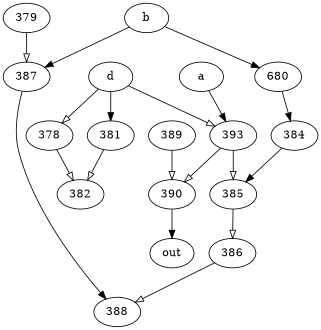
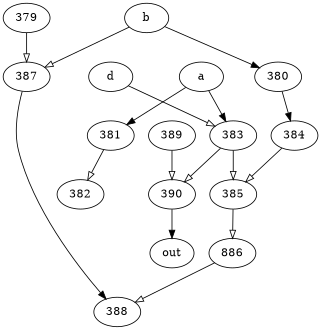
(91, 45) -> (91, 45)
(278, 77) -> (278, 77)
(111, 102) -> (157, 105)
(49, 136) -> none
(233, 136) -> (233, 136)
(267, 162) -> (267, 162)
(232, 253) -> (232, 253)
